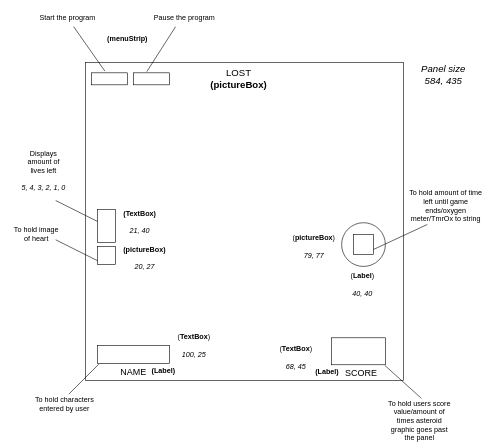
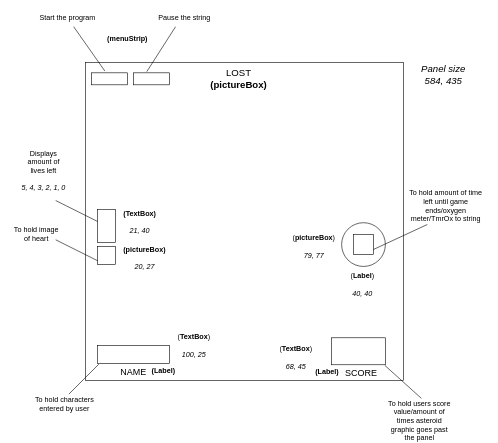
(185, 18) -> (185, 18)
